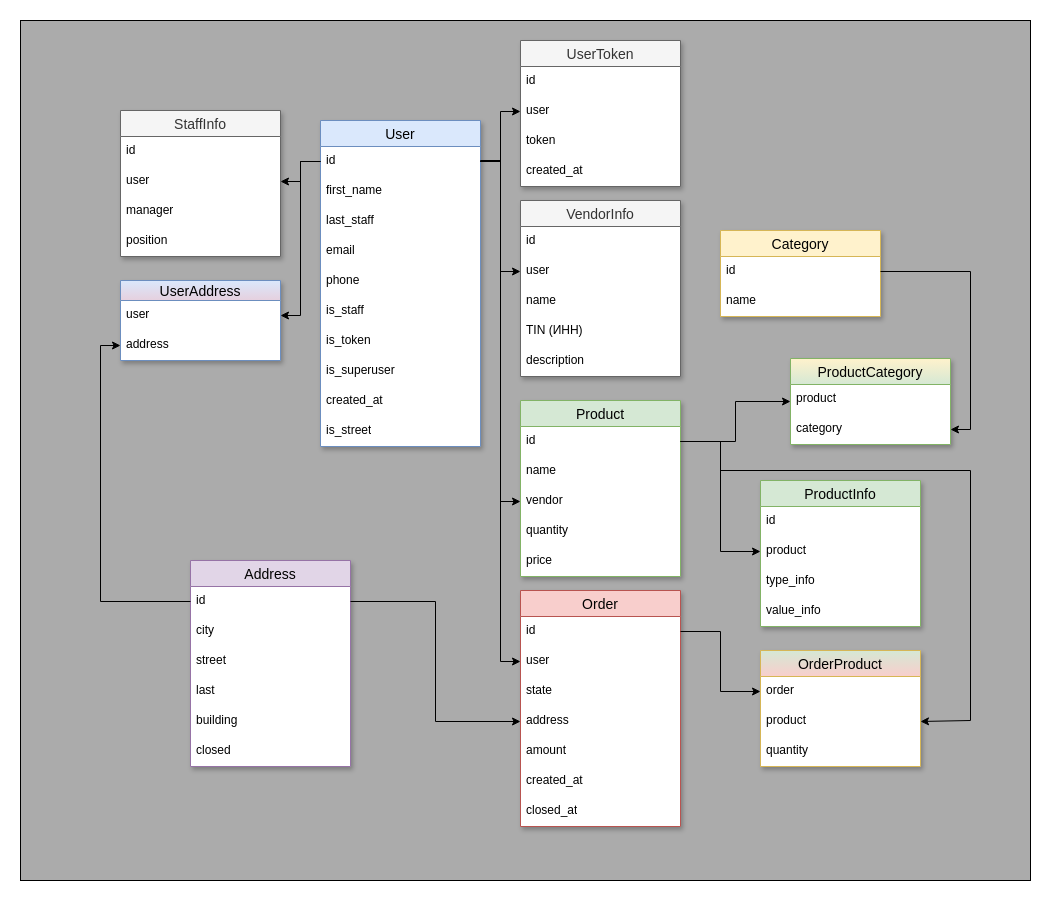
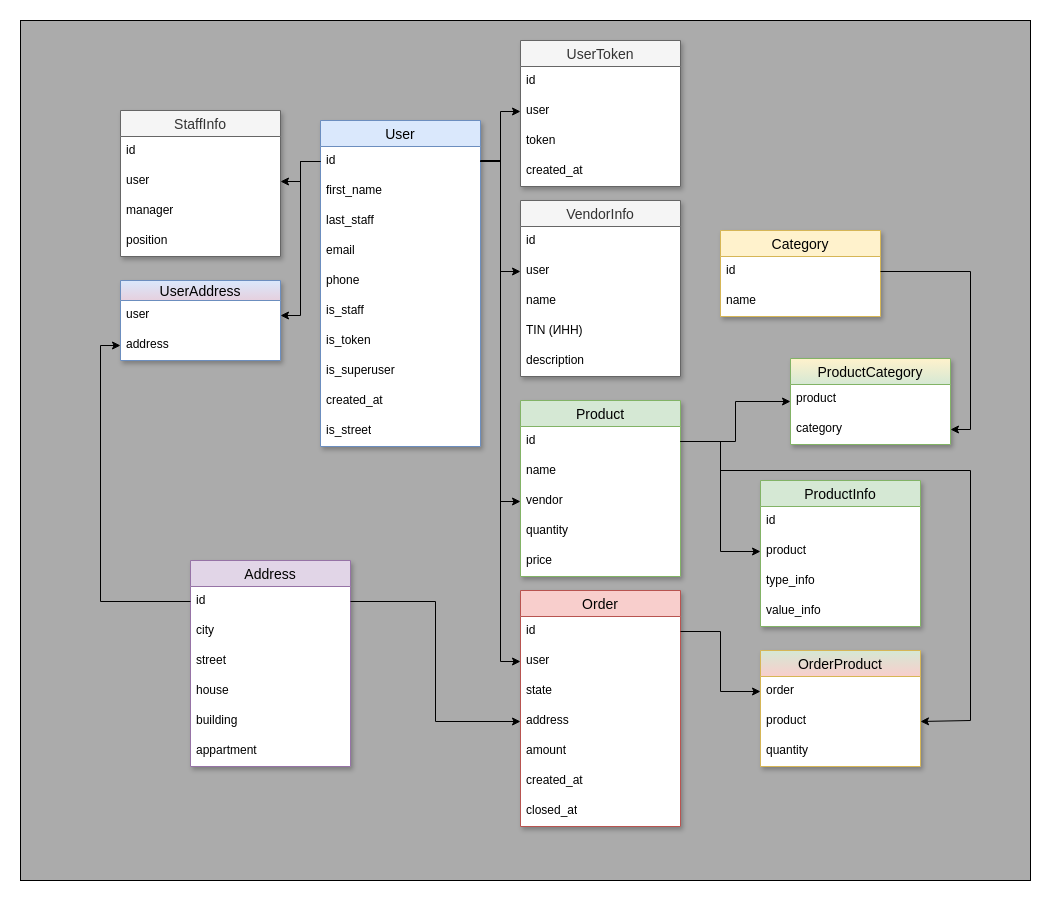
(208, 691) -> (213, 691)
(215, 751) -> (230, 751)
